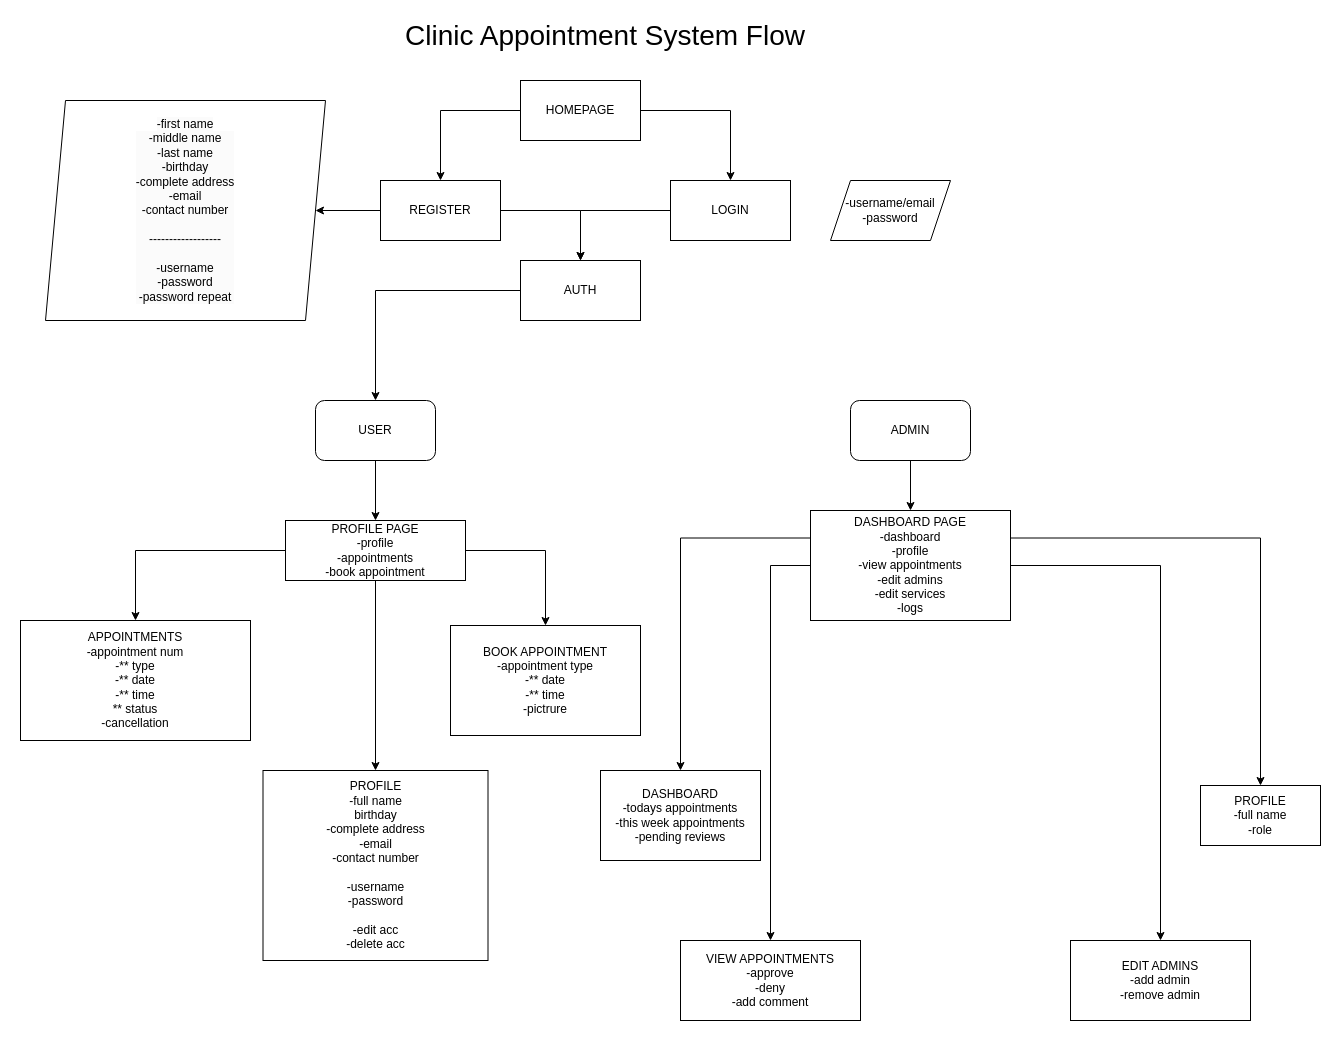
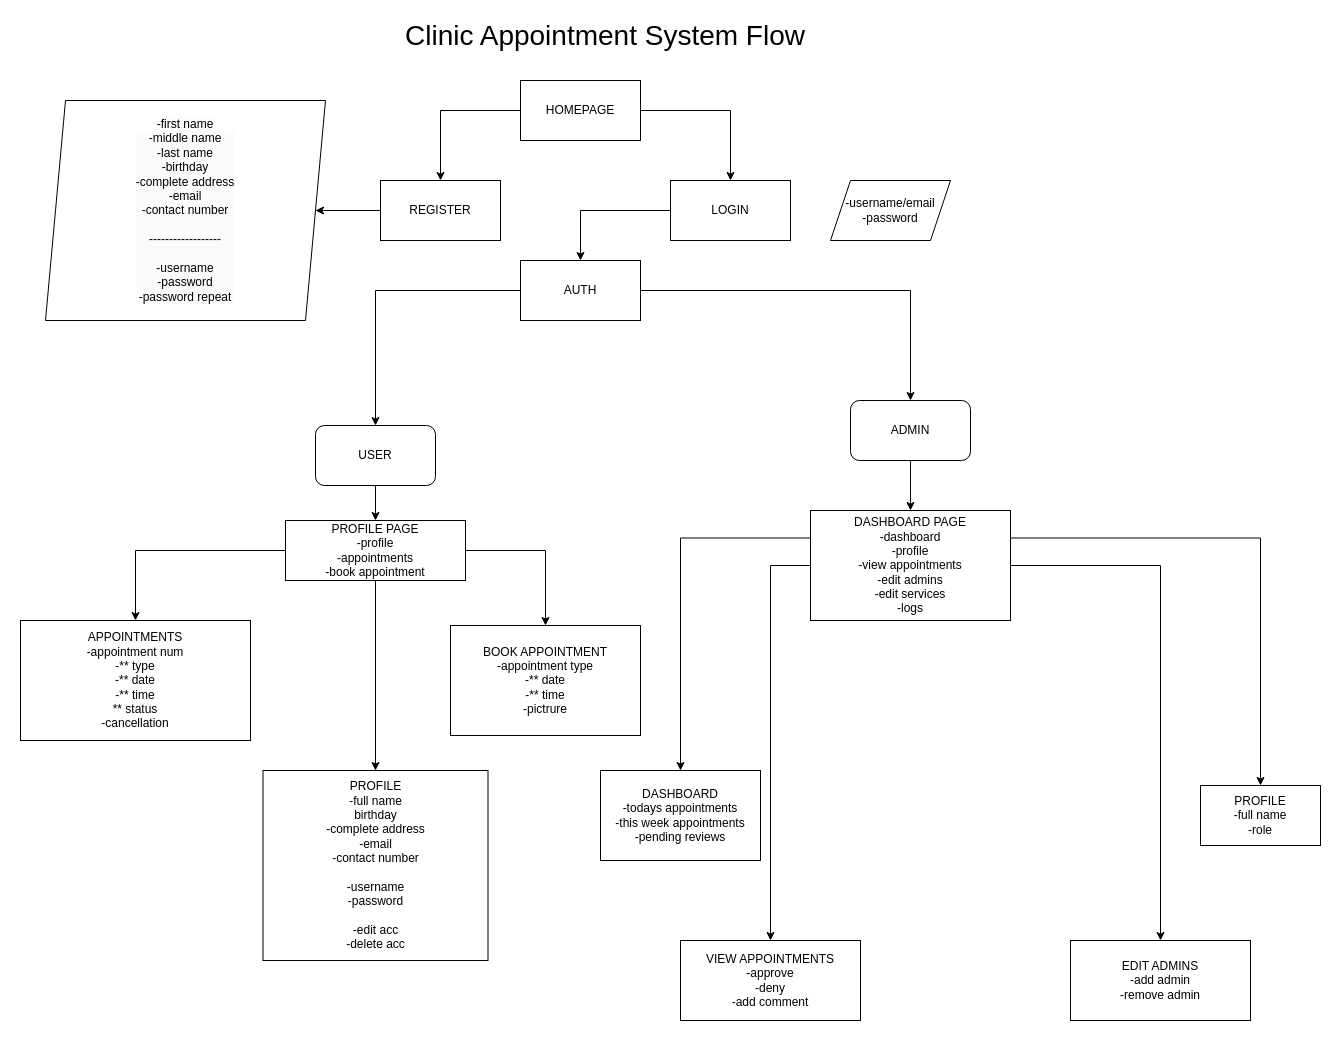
(540, 211) -> none
none -> (827, 291)
(376, 431) -> (376, 456)
